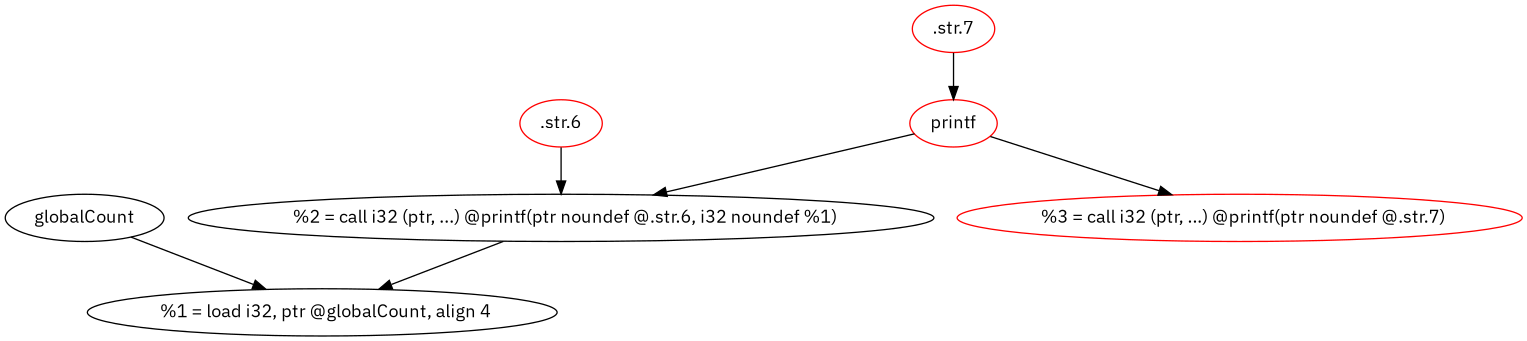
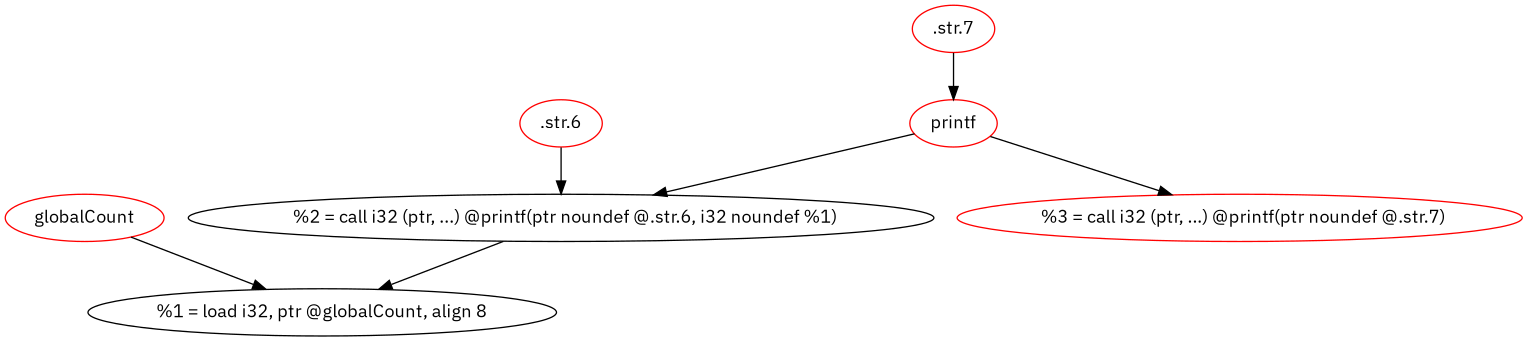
(85, 218) -> (85, 218)
(322, 312) -> (322, 312)
